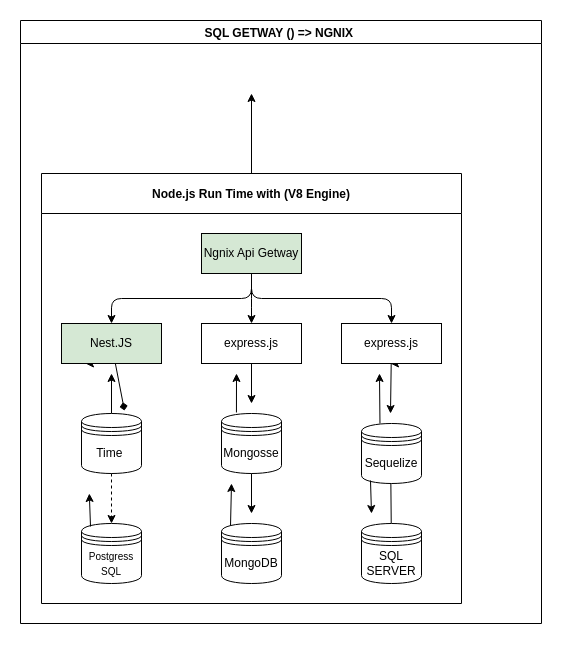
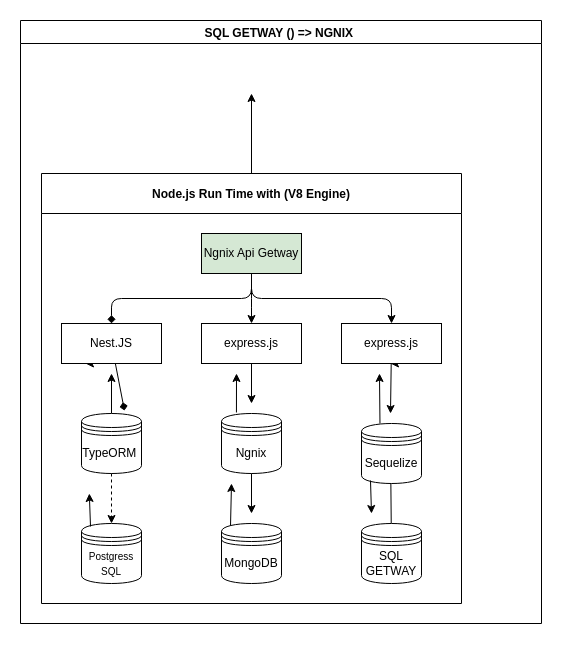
(112, 315) -> (112, 314)
(112, 344) -> (112, 344)
(112, 454) -> (112, 454)
(252, 454) -> (252, 454)
(392, 564) -> (392, 564)
